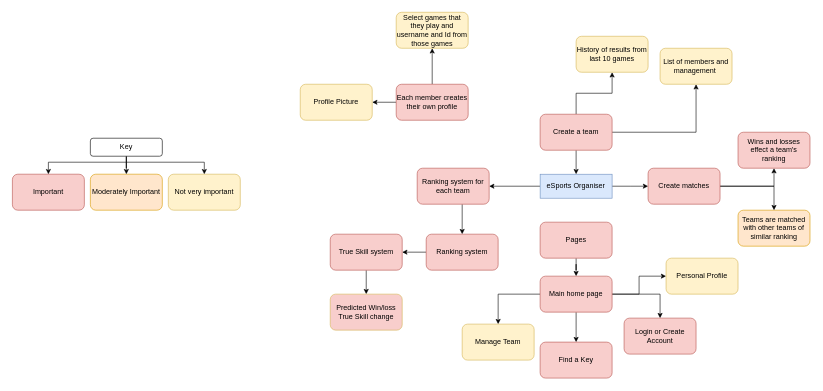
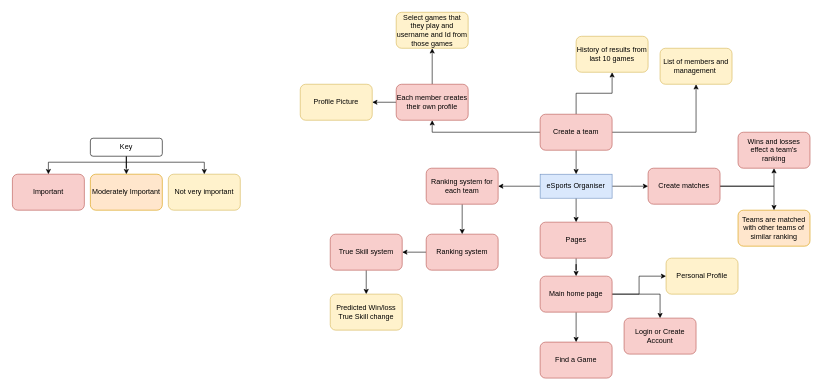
none -> (432, 125)
(453, 186) -> (462, 186)
none -> (576, 216)
(498, 294) -> none
(366, 312) -> (366, 312)
(498, 342) -> none
(576, 360) -> (576, 360)
